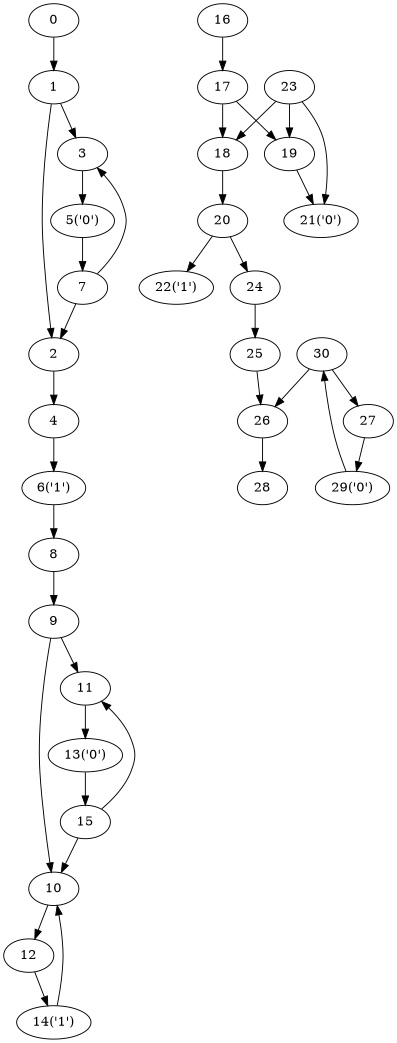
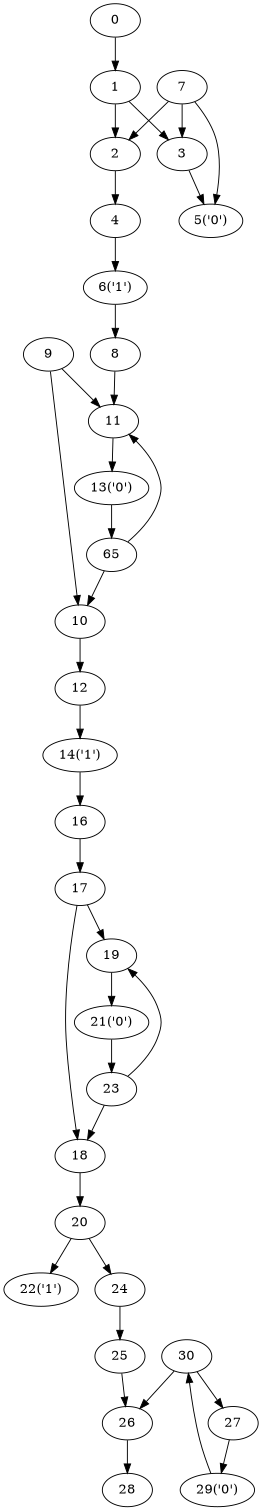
(325, 145) -> (112, 1051)
(83, 250) -> (217, 145)
(54, 584) -> (115, 383)
(85, 822) -> (112, 555)
(63, 960) -> (80, 784)
